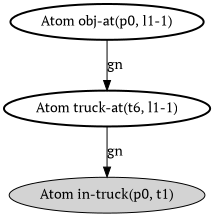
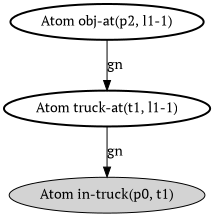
(107, 22) -> (107, 22)
(107, 109) -> (107, 109)
